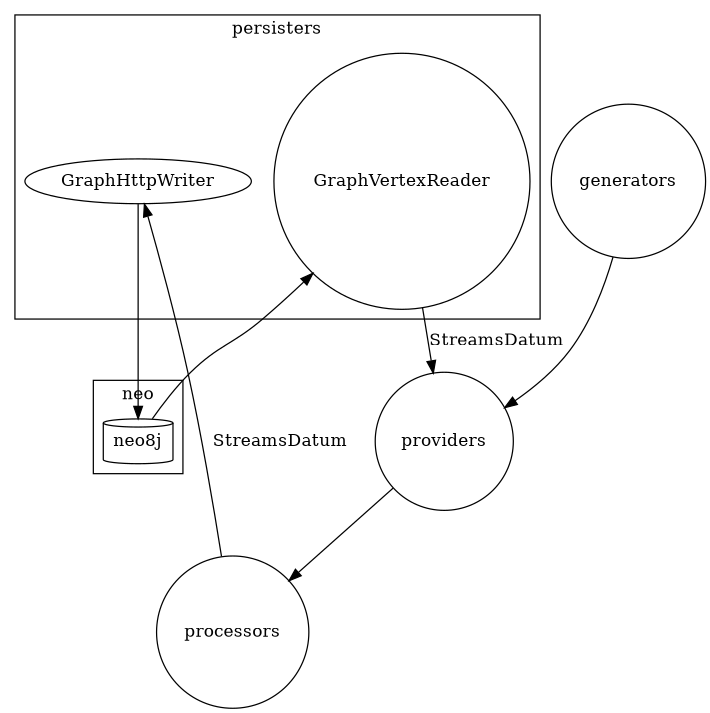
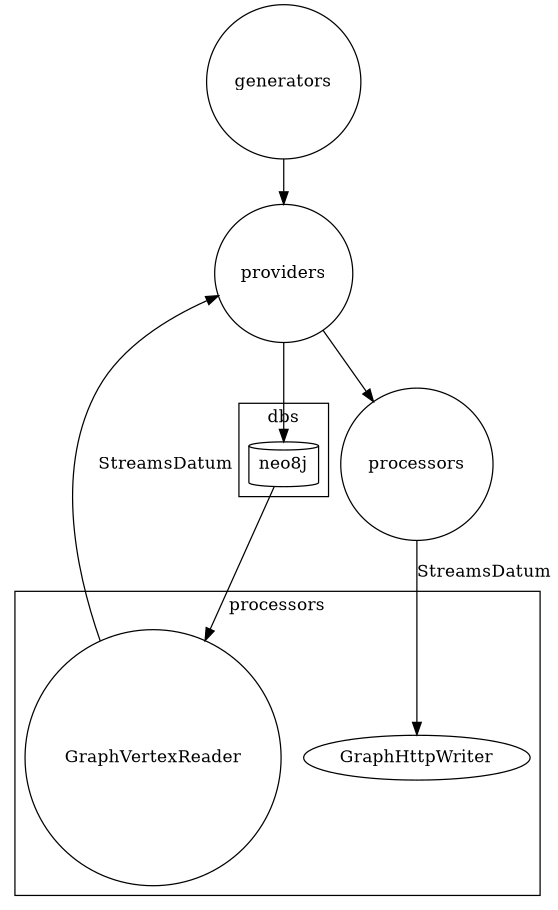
(278, 29) -> (278, 606)
(138, 305) -> (284, 386)
(138, 395) -> (284, 418)
